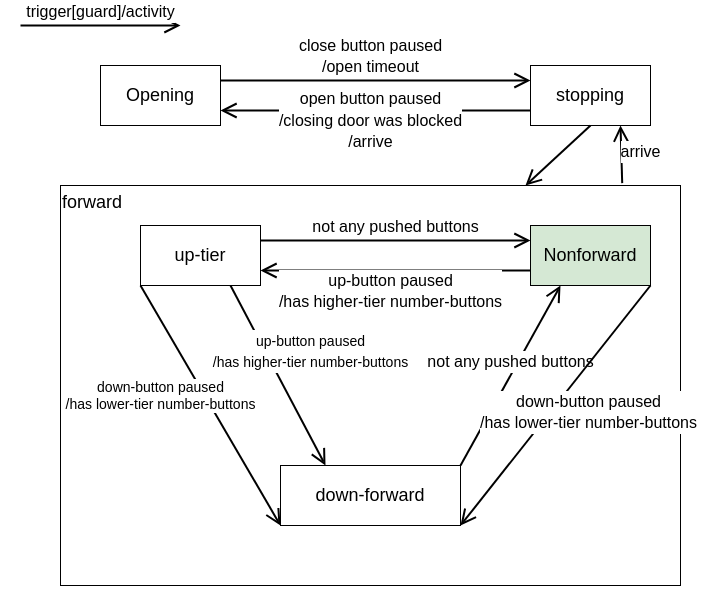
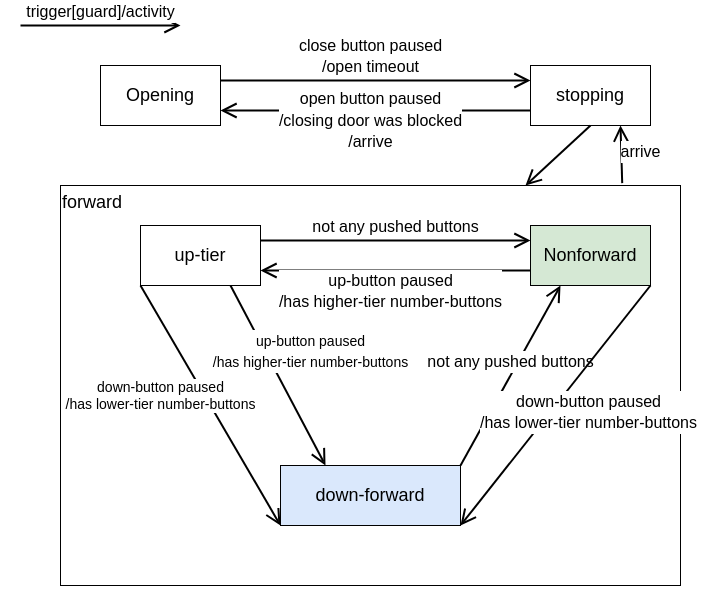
(371, 496) -> (371, 496)
